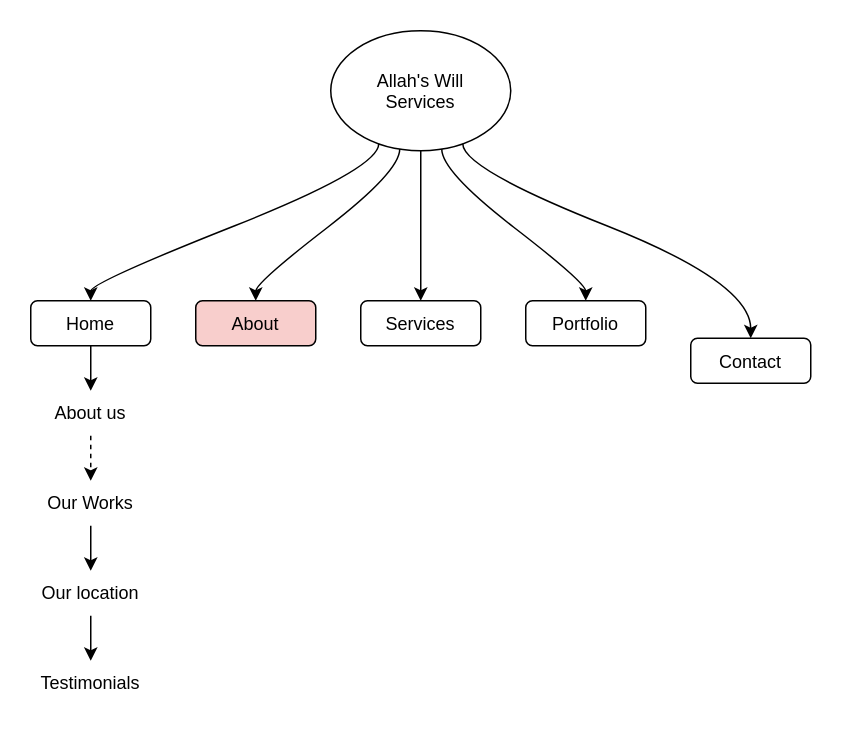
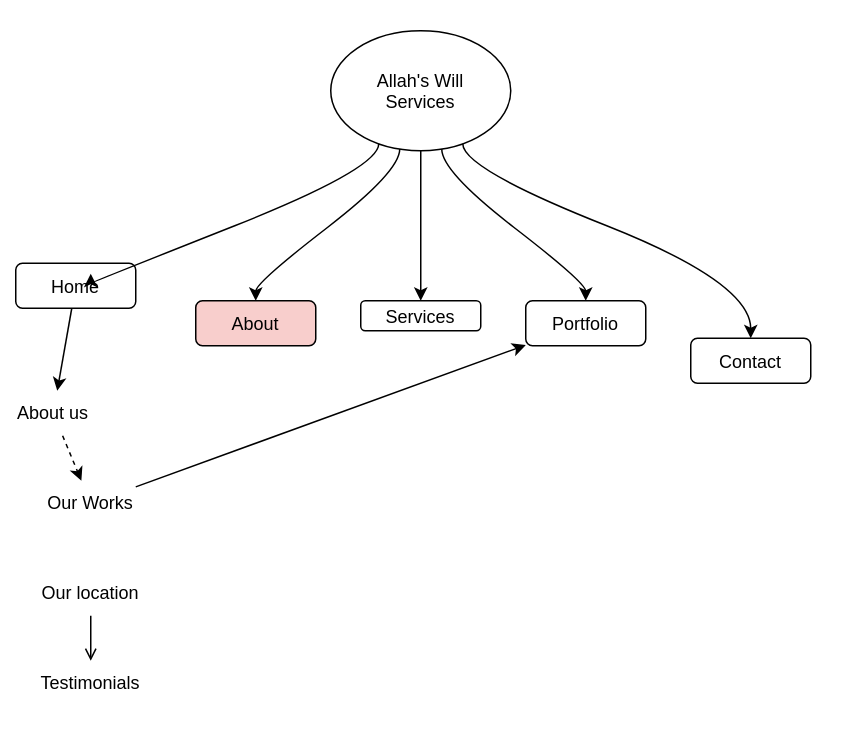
(91, 323) -> (76, 286)
(421, 323) -> (421, 316)
(91, 413) -> (53, 413)
(91, 543) -> (326, 418)
(91, 649) -> (91, 651)
